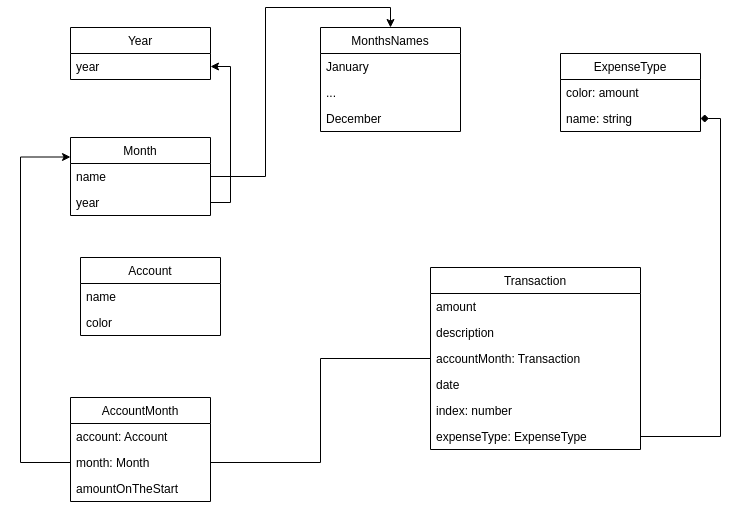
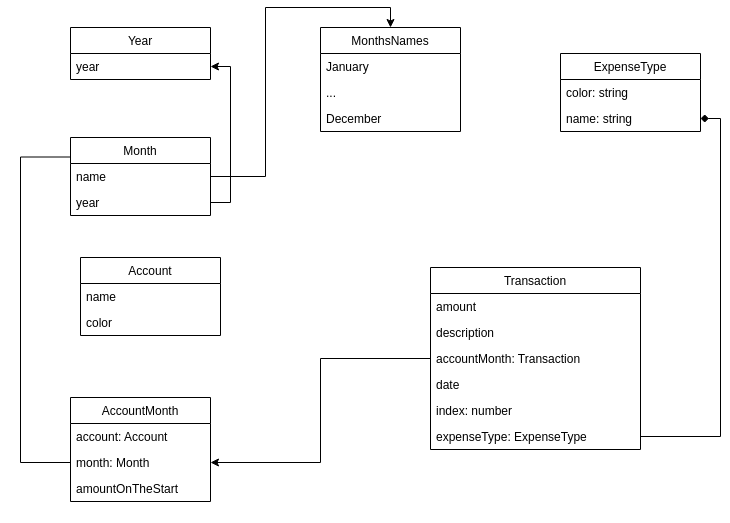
(605, 93) -> (603, 93)
(62, 157) -> (64, 157)
(216, 463) -> (218, 463)
